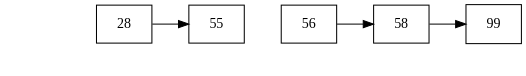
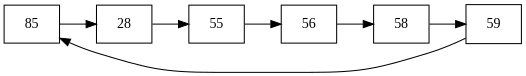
none -> (32, 24)
none -> (258, 24)
(494, 24) -> (494, 24)
